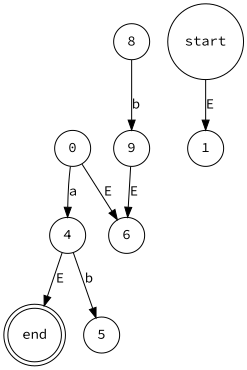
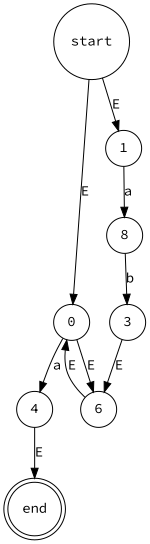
(132, 148) -> (128, 322)
none -> (81, 187)
none -> (124, 187)
(102, 335) -> none
none -> (69, 376)
